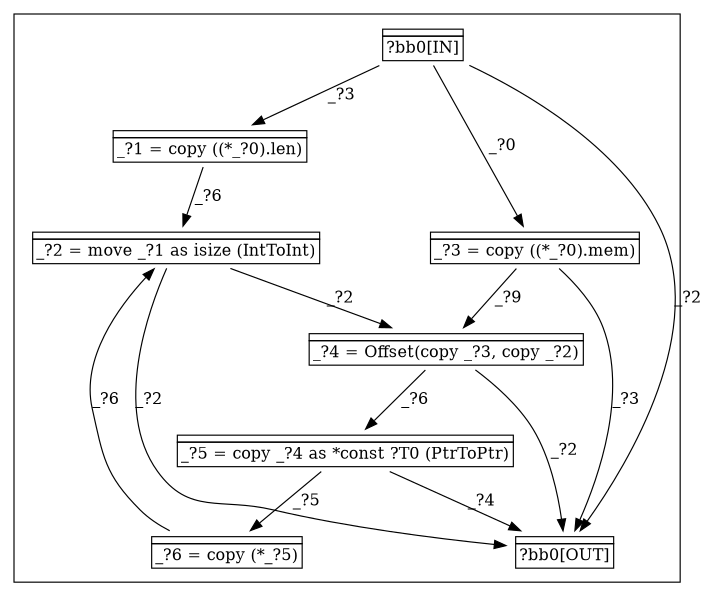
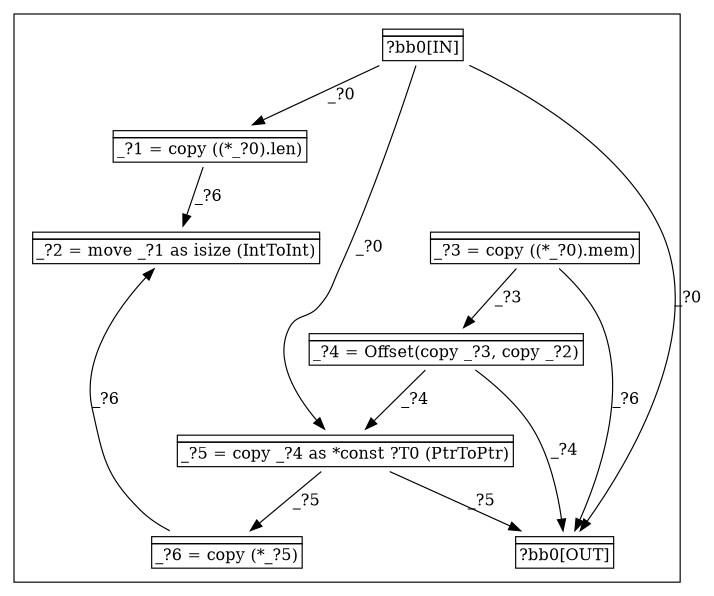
(342, 95) -> (342, 95)
(475, 141) -> (346, 253)
(305, 296) -> none
(509, 298) -> (509, 298)
(688, 298) -> (688, 298)
(415, 400) -> (415, 400)
(626, 400) -> (626, 400)
(565, 450) -> (565, 450)
(482, 501) -> (482, 501)
(216, 503) -> none
